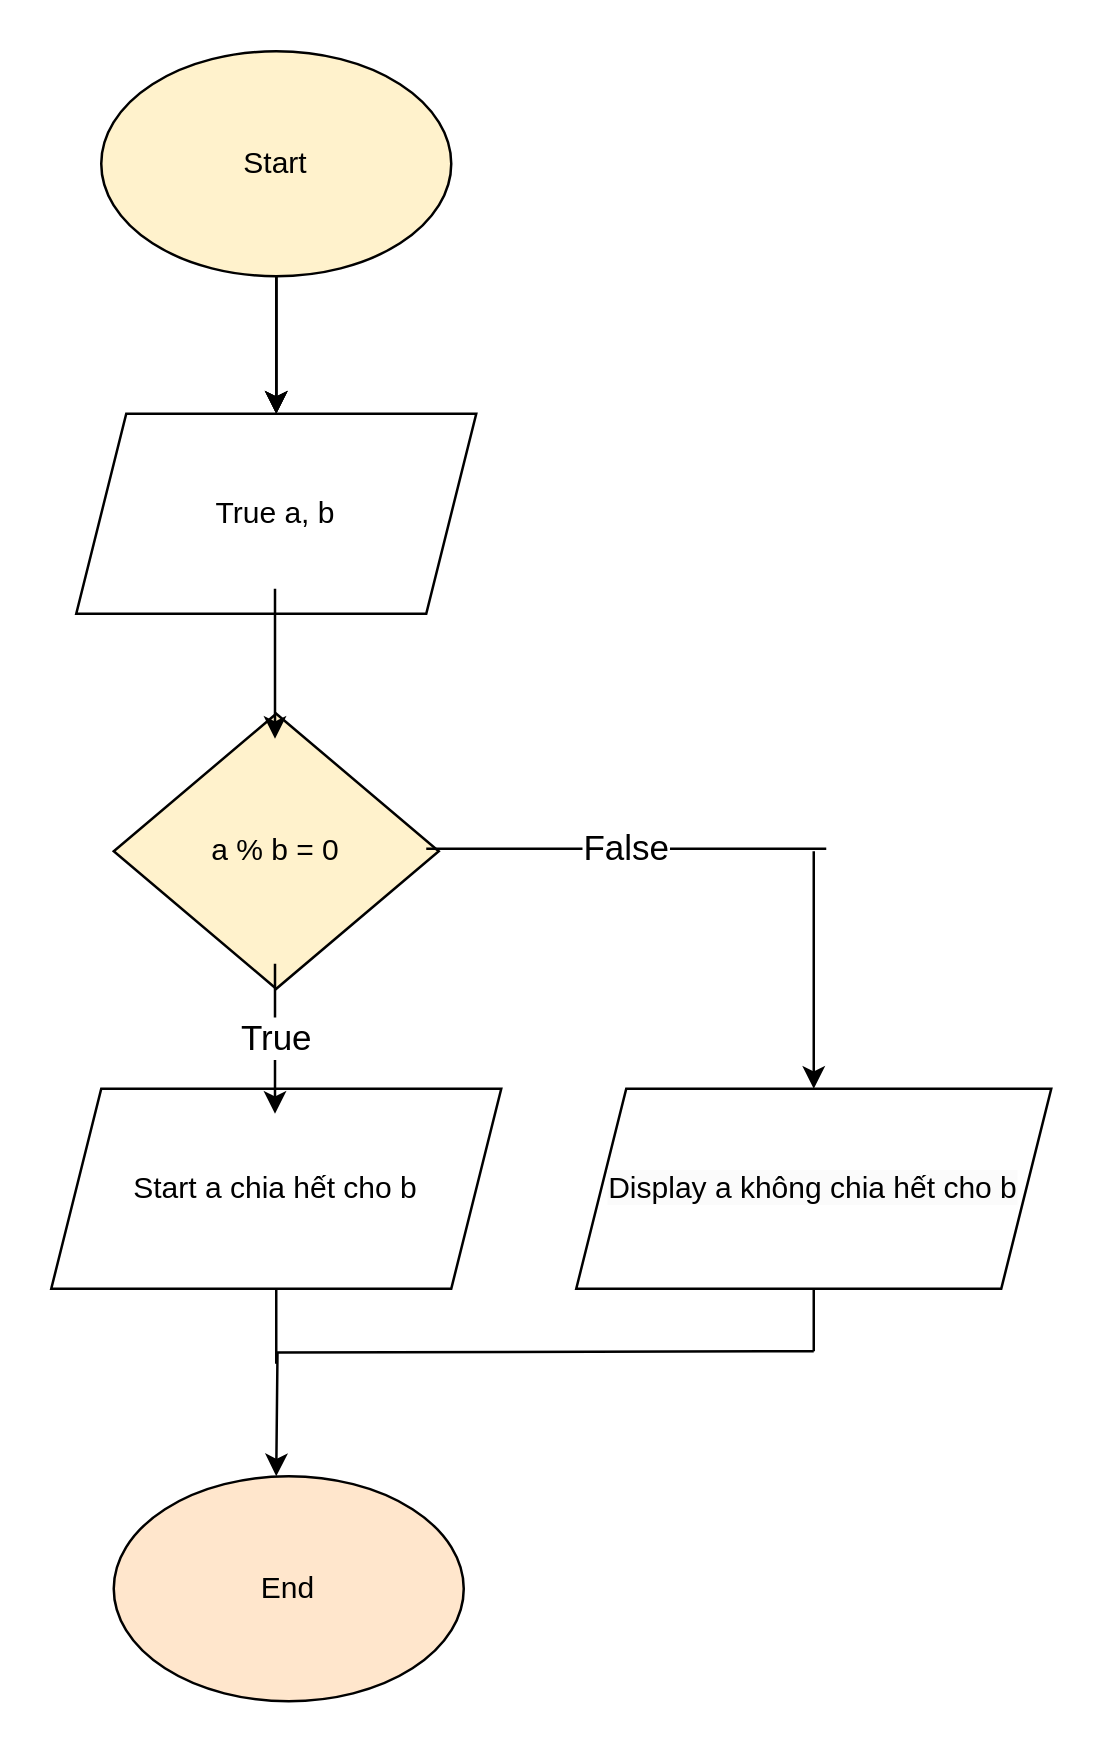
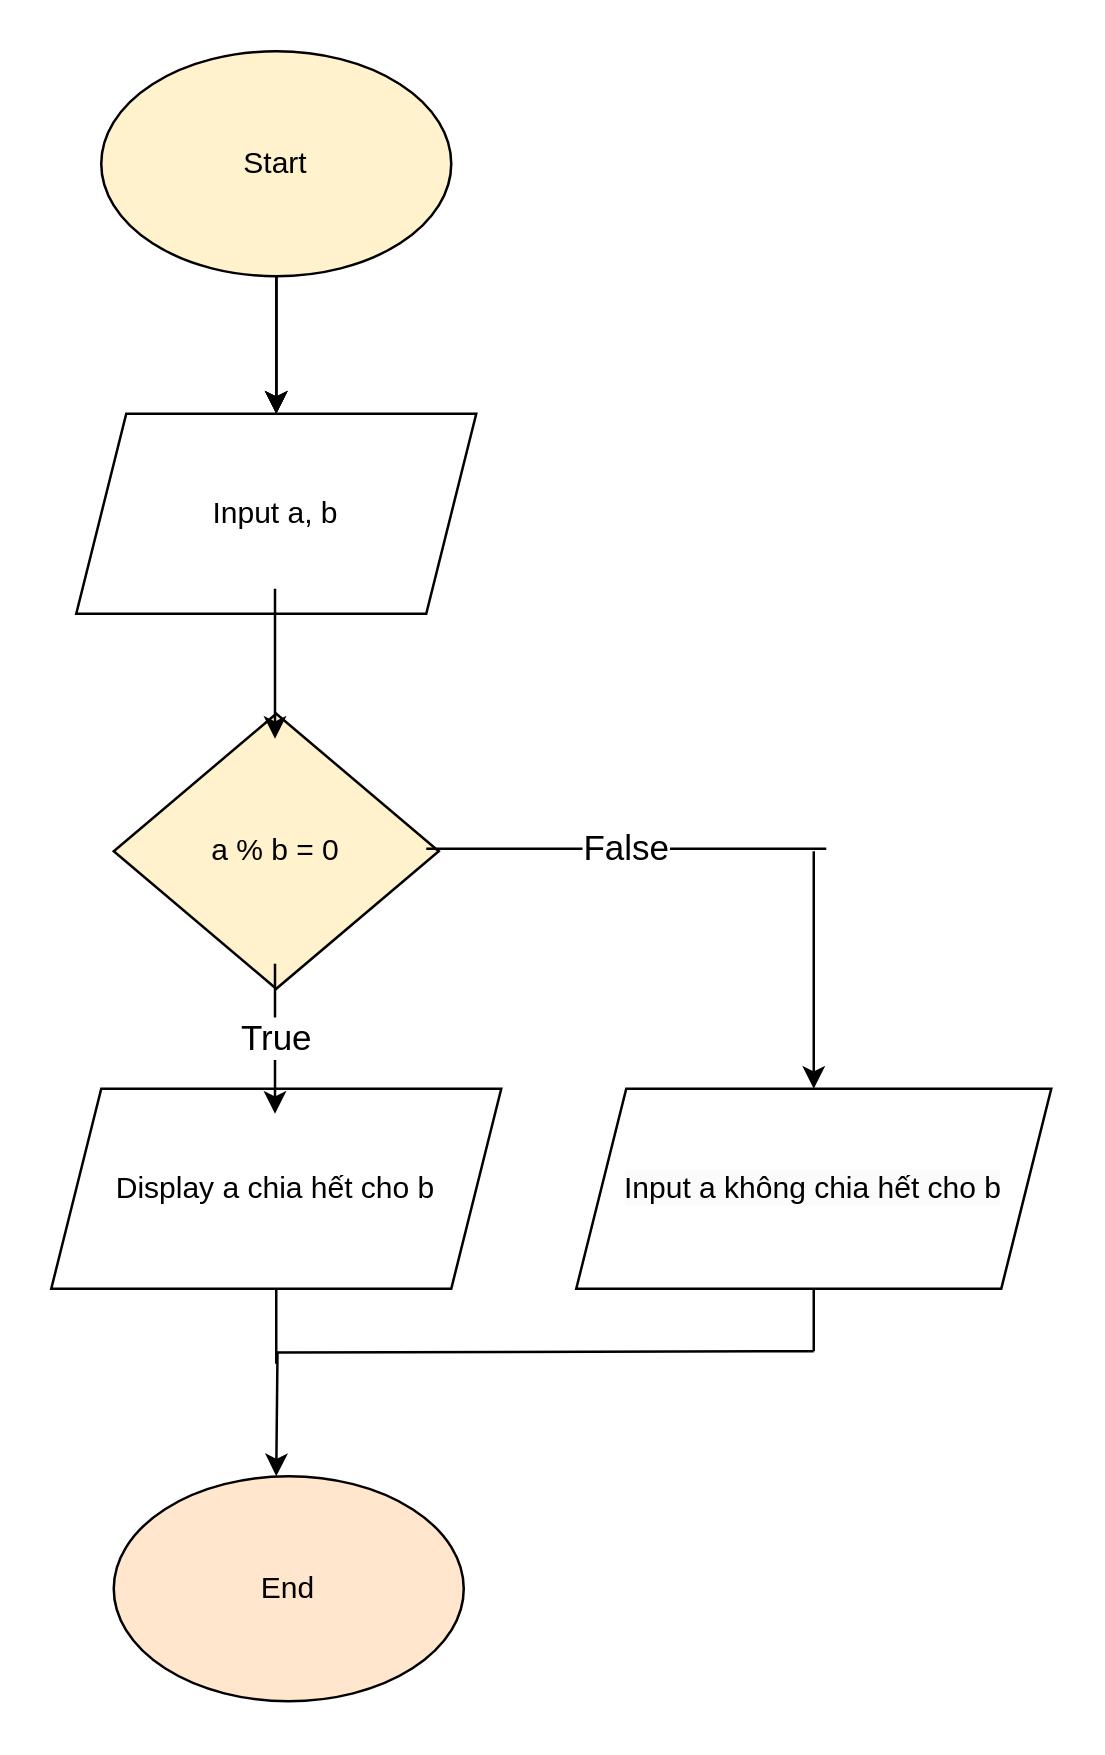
(276, 514) -> (276, 514)
(276, 1189) -> (276, 1189)
(814, 1189) -> (814, 1189)
